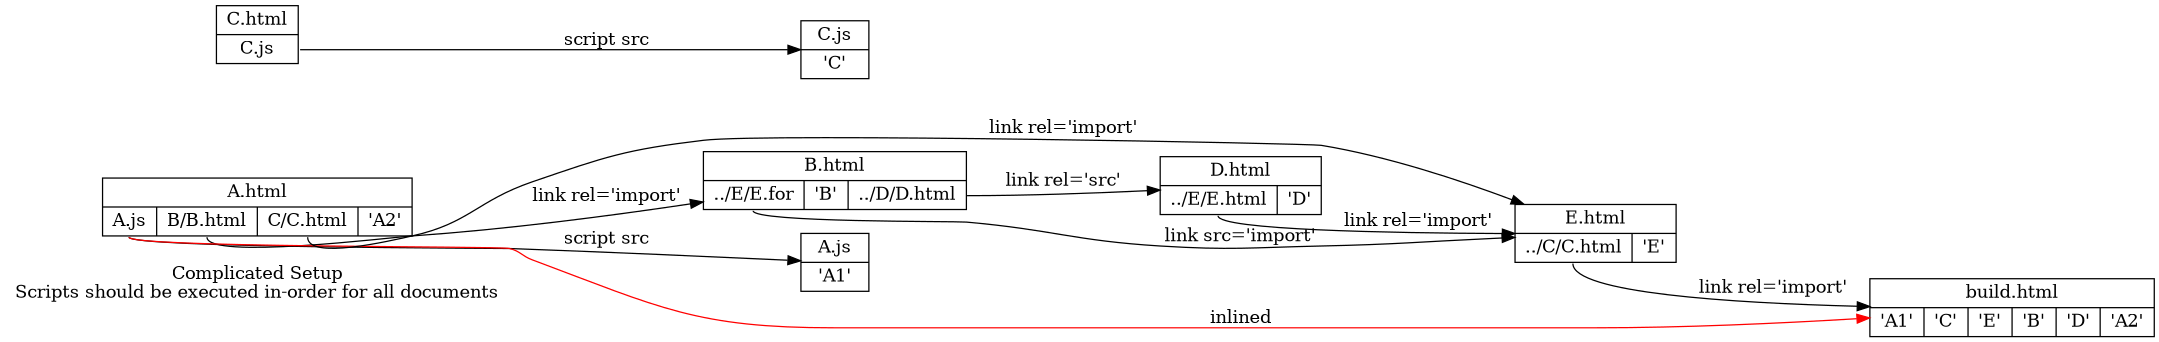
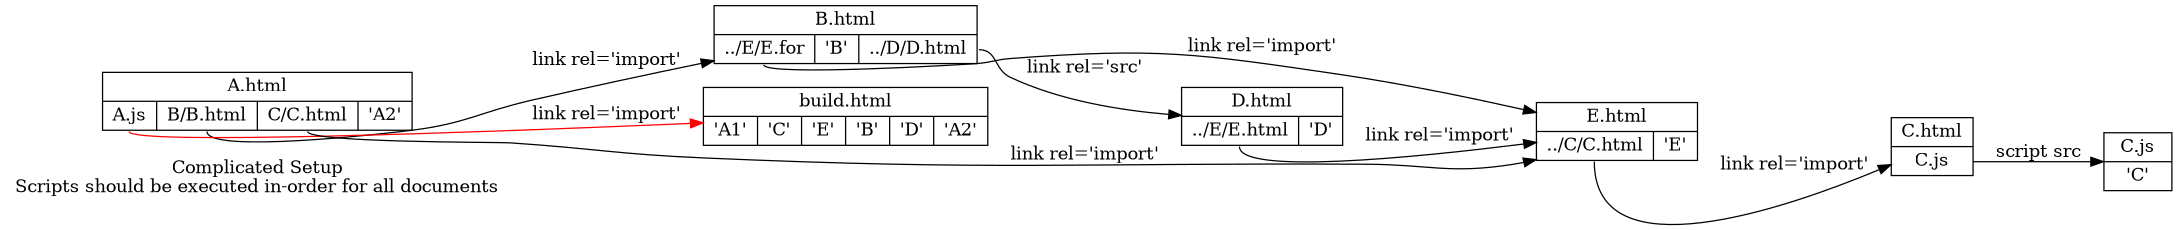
(1241, 237) -> (1262, 47)
(835, 262) -> none
(1711, 299) -> (1723, 219)
(1241, 318) -> (607, 115)
